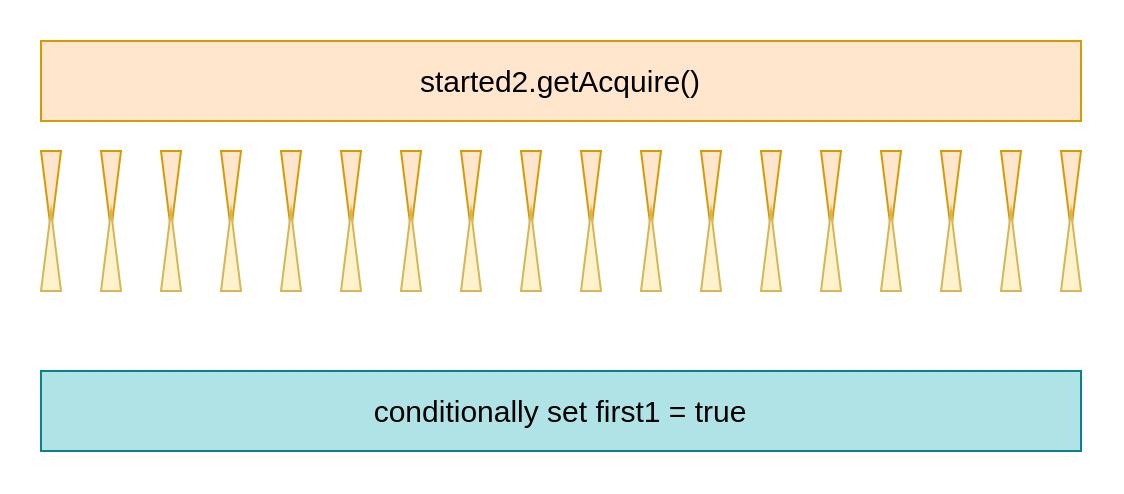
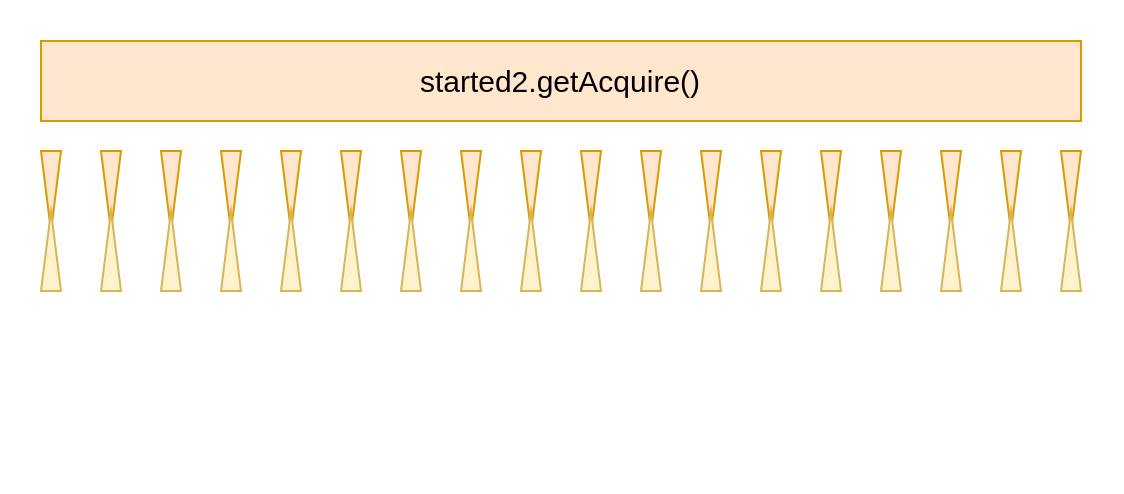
(561, 411) -> none
